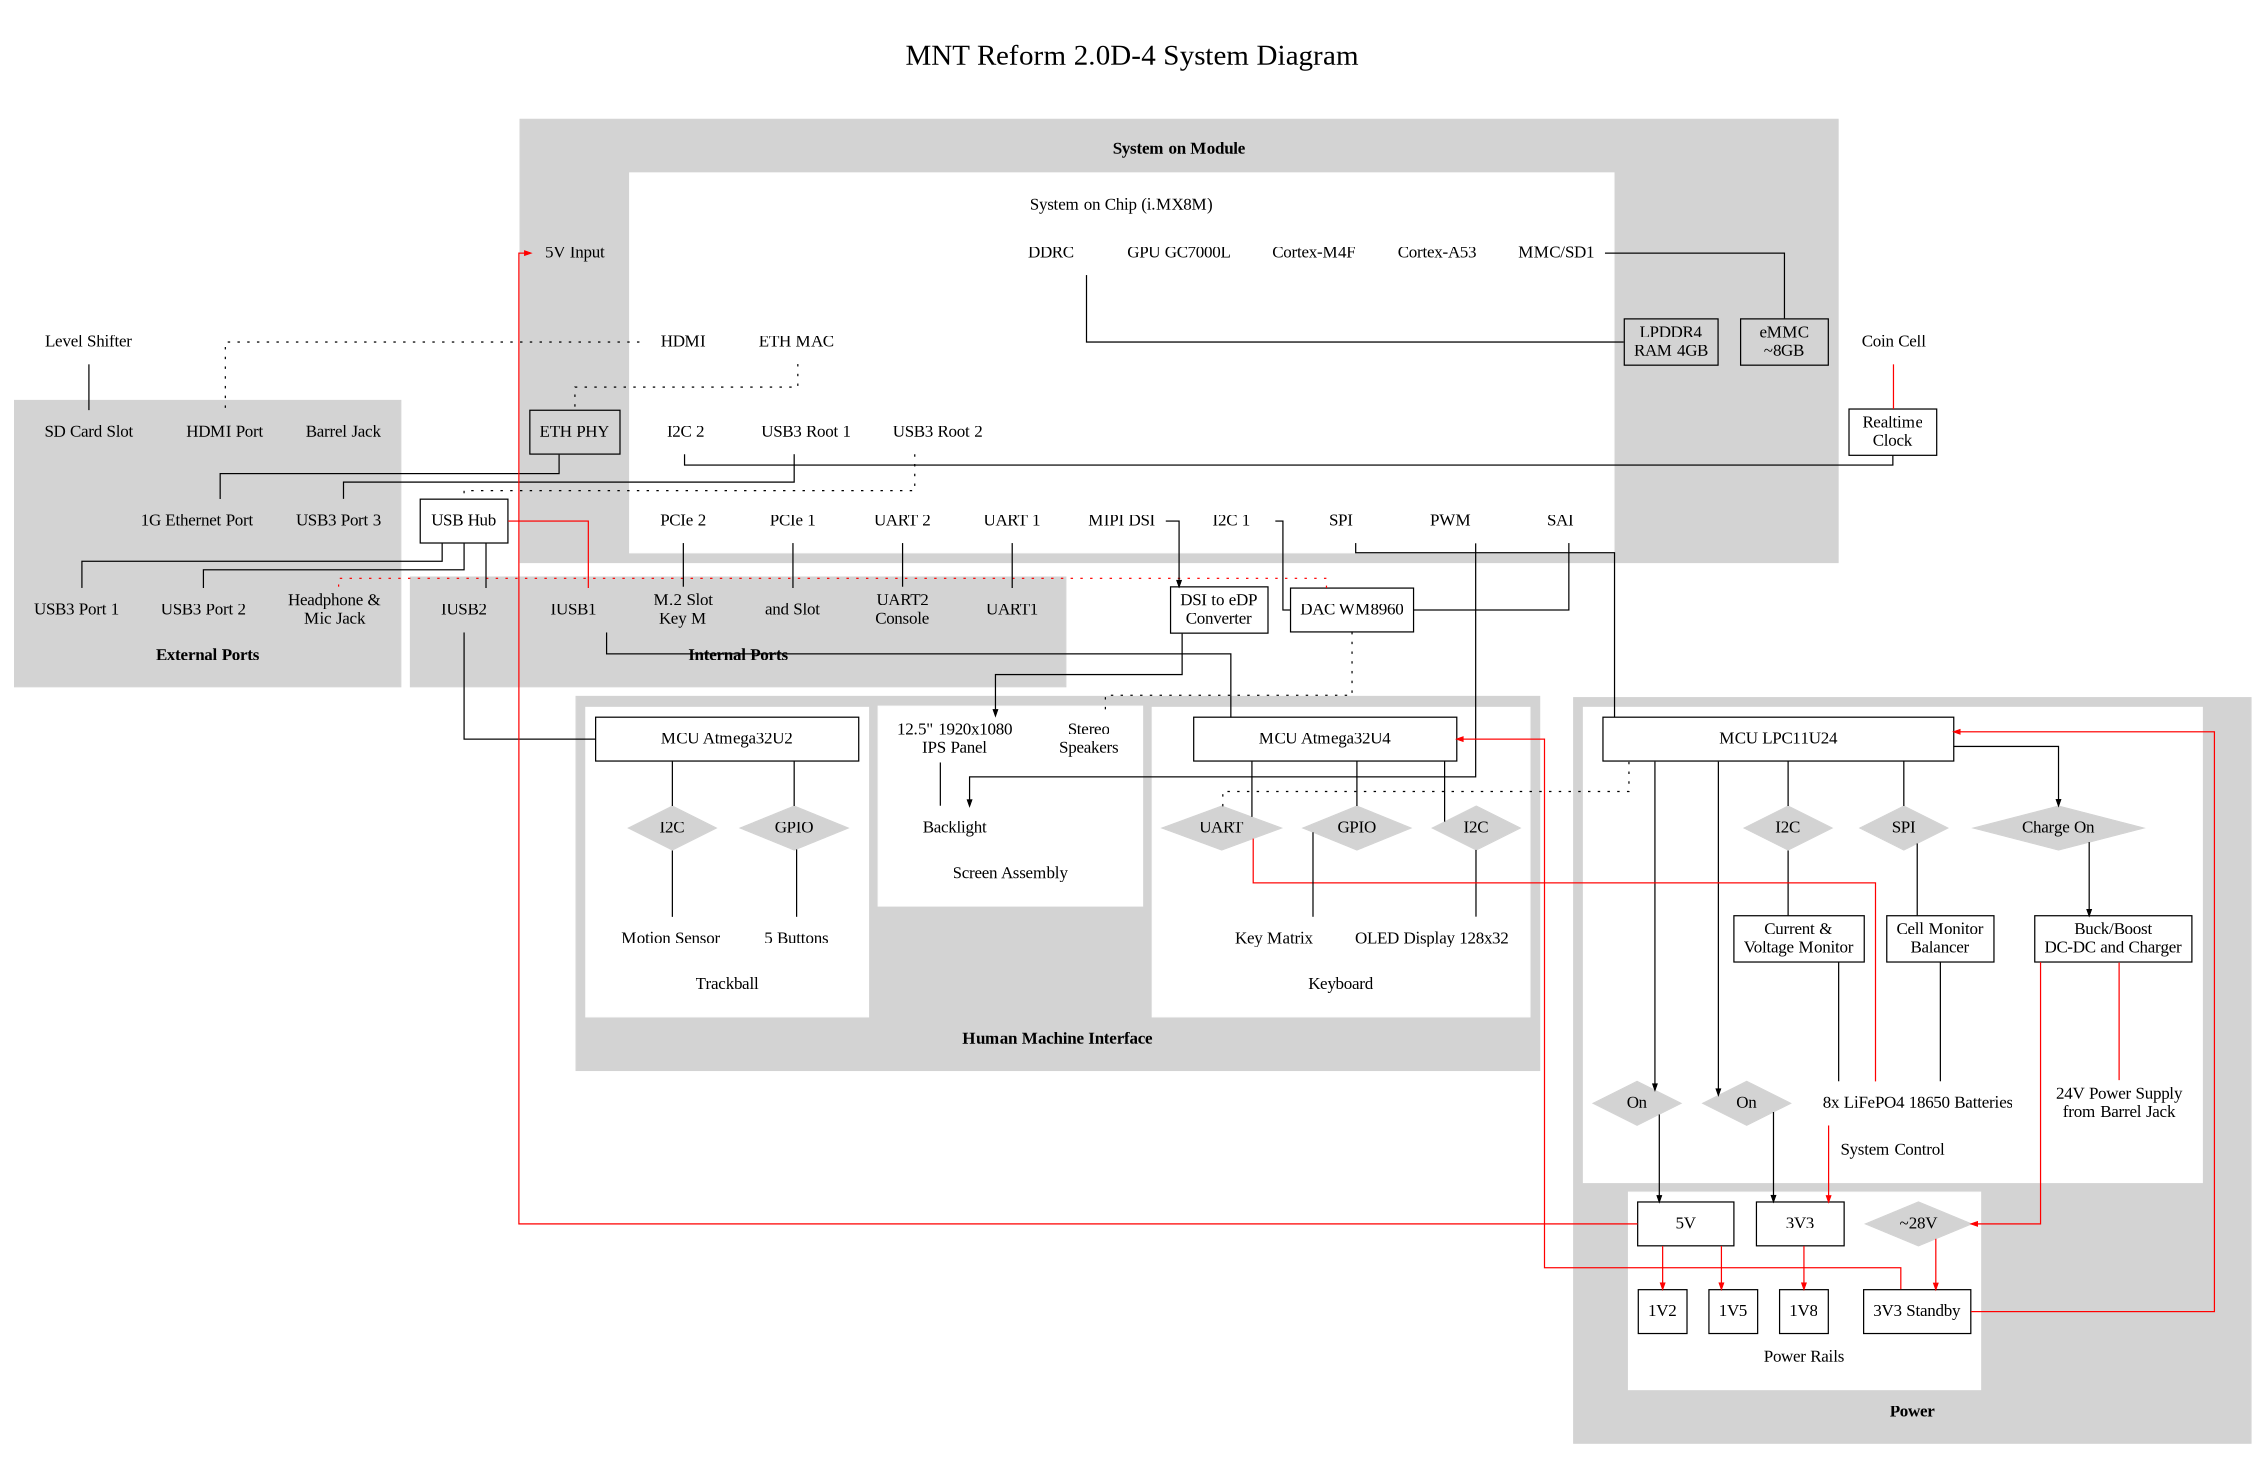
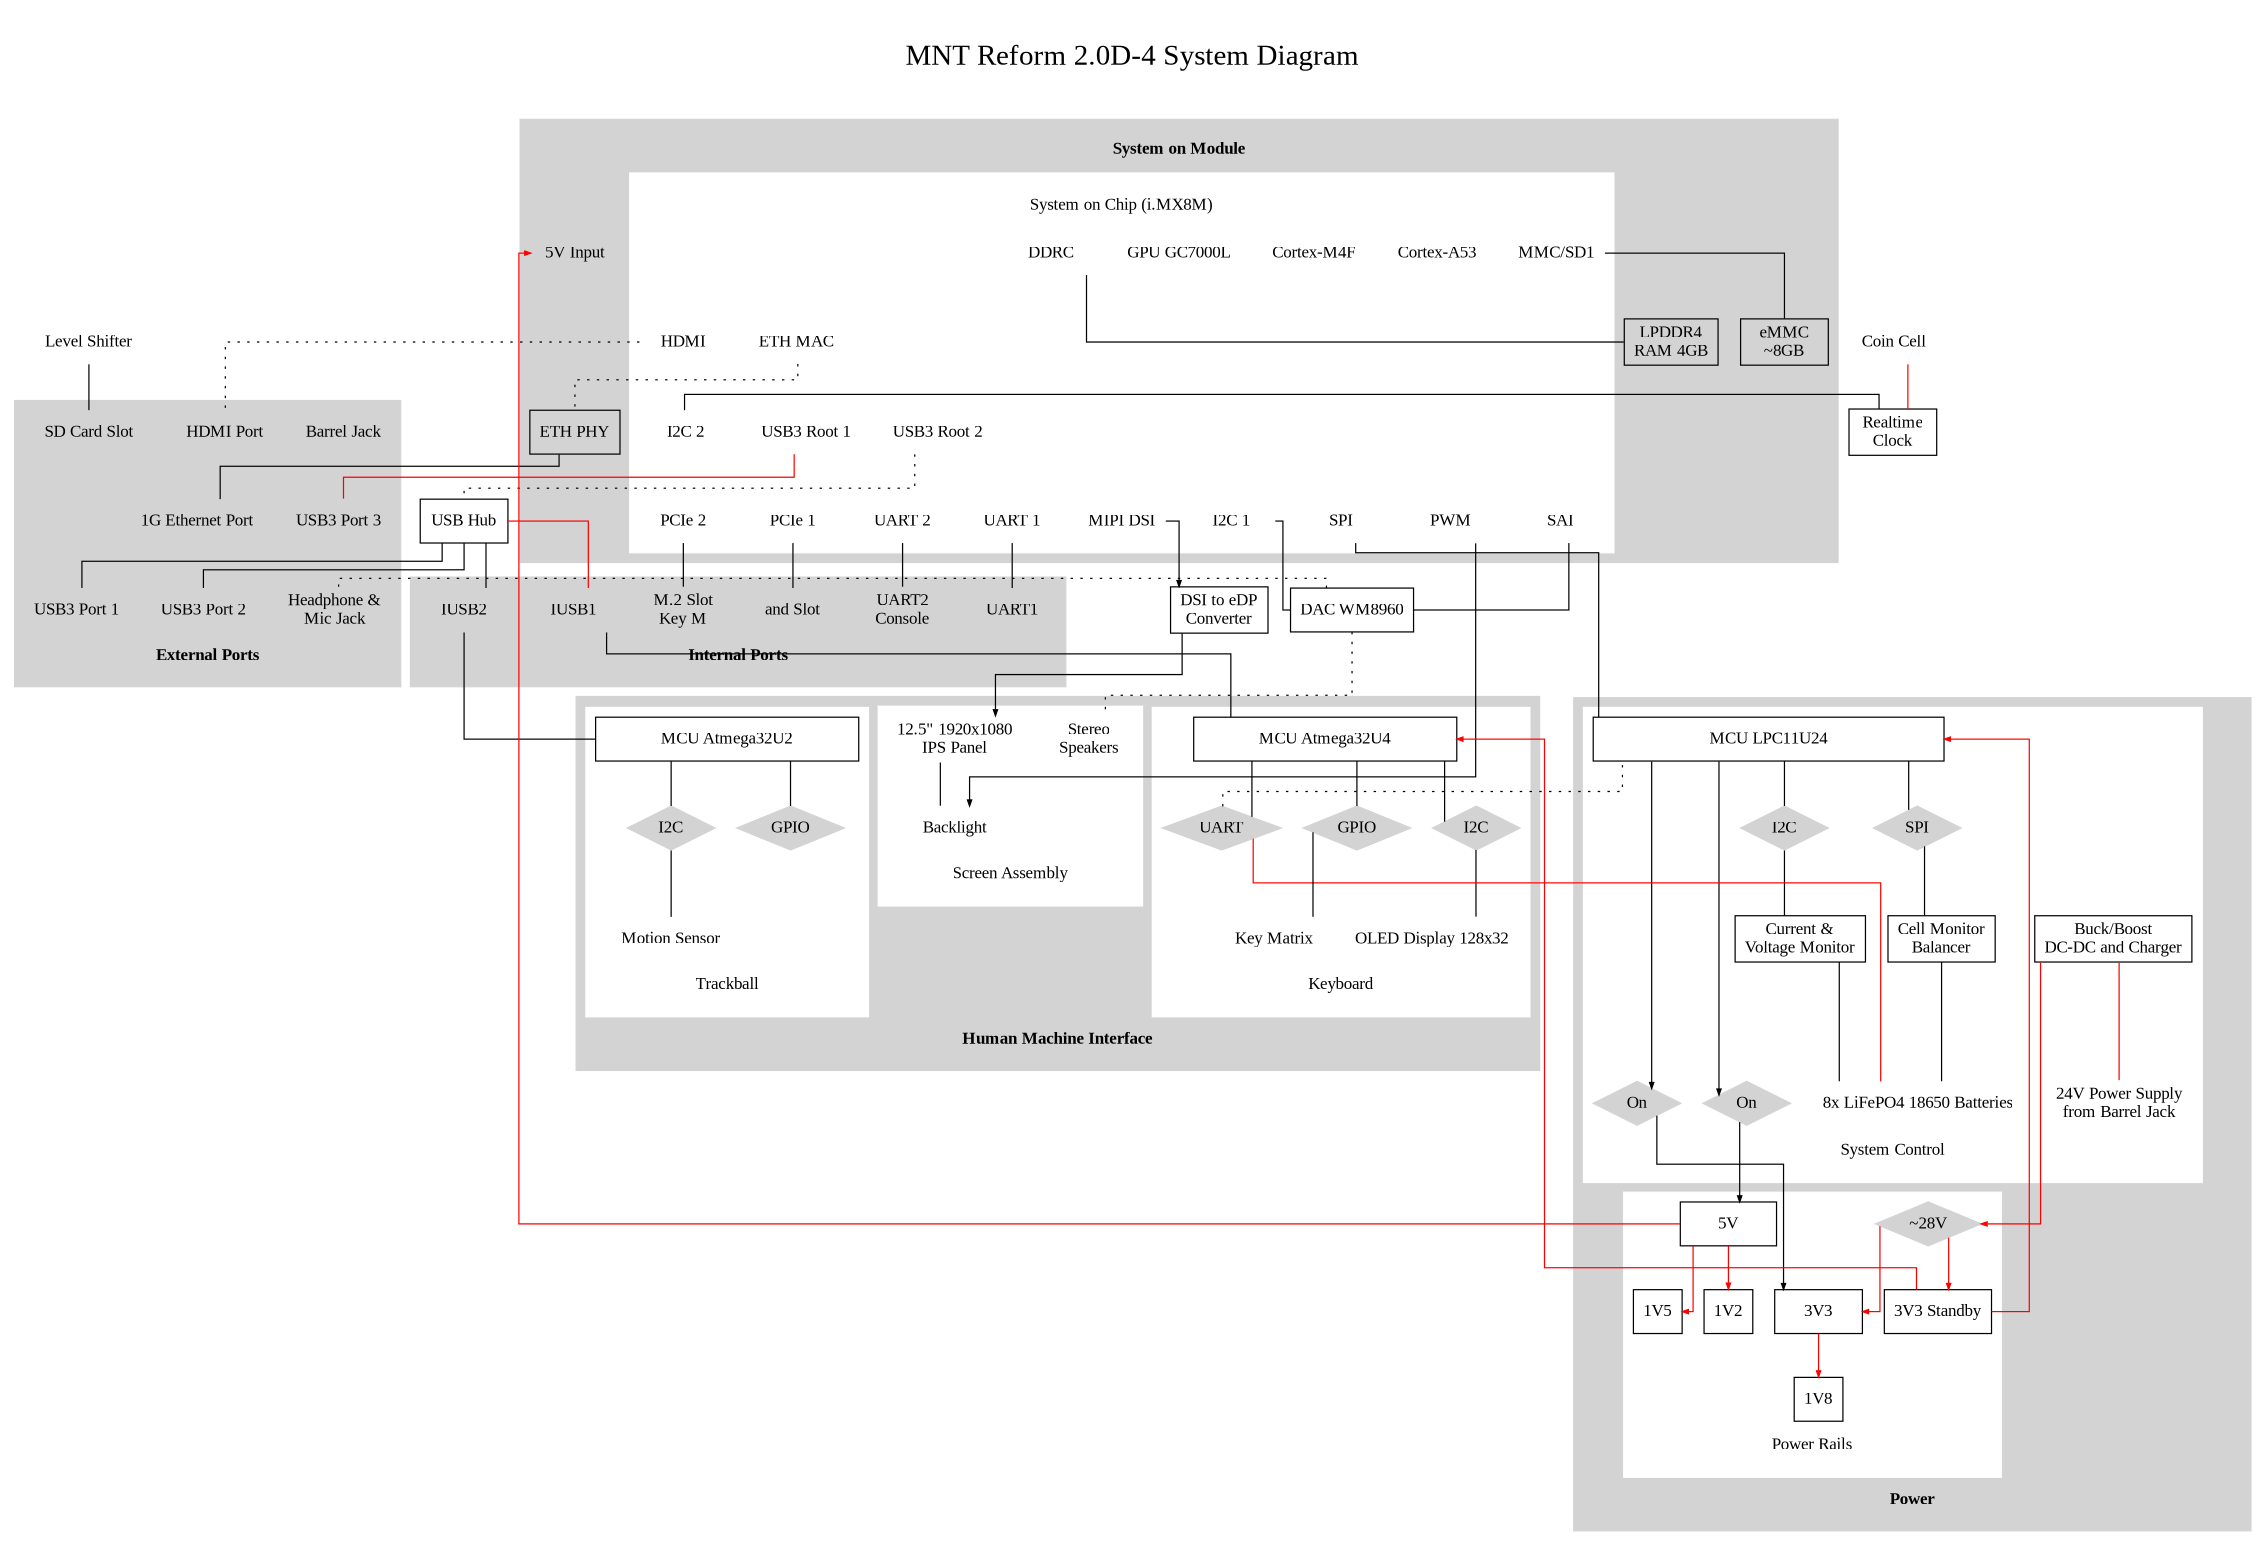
(574, 482) -> (570, 477)
(1085, 578) -> (1085, 578)
(2059, 828) -> none
(797, 939) -> none
(1829, 1161) -> (1880, 1277)
